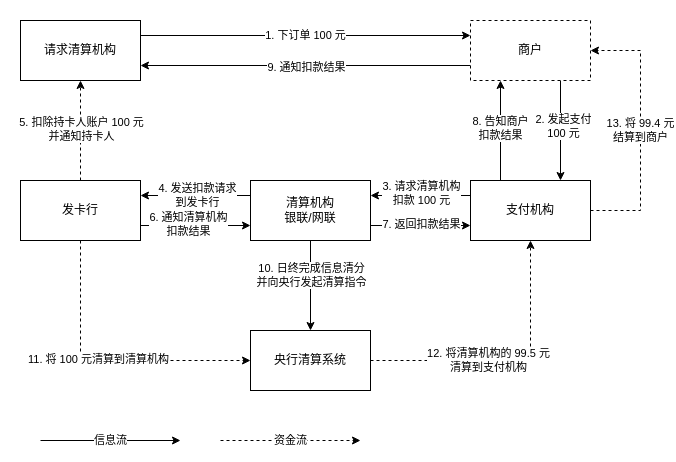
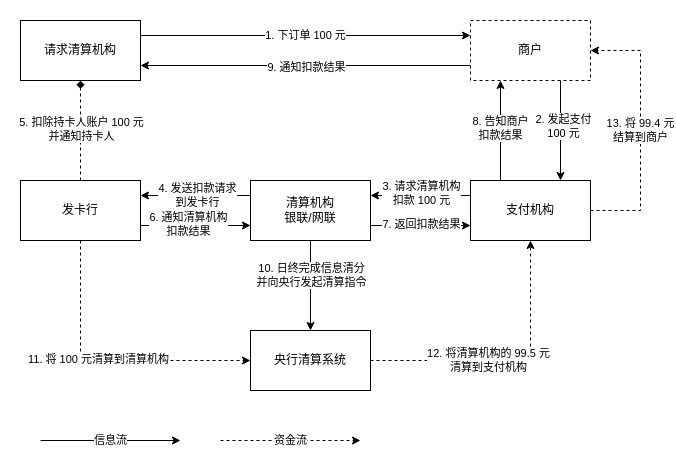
(81, 88) -> (81, 89)
